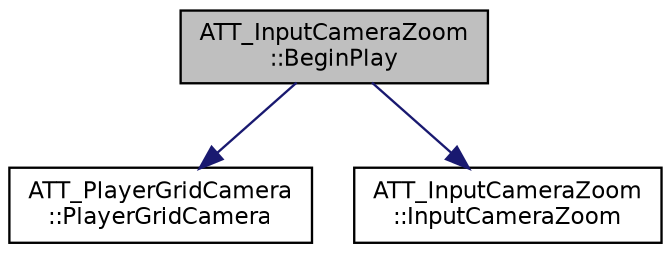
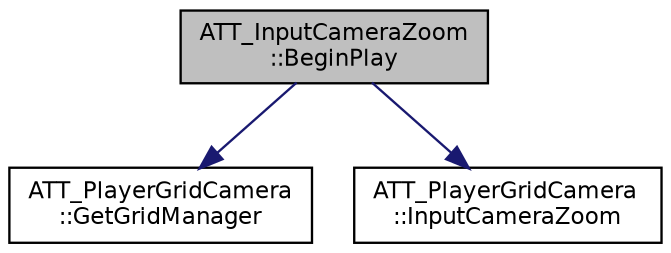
(161, 205) -> (161, 205)
(508, 205) -> (508, 205)
